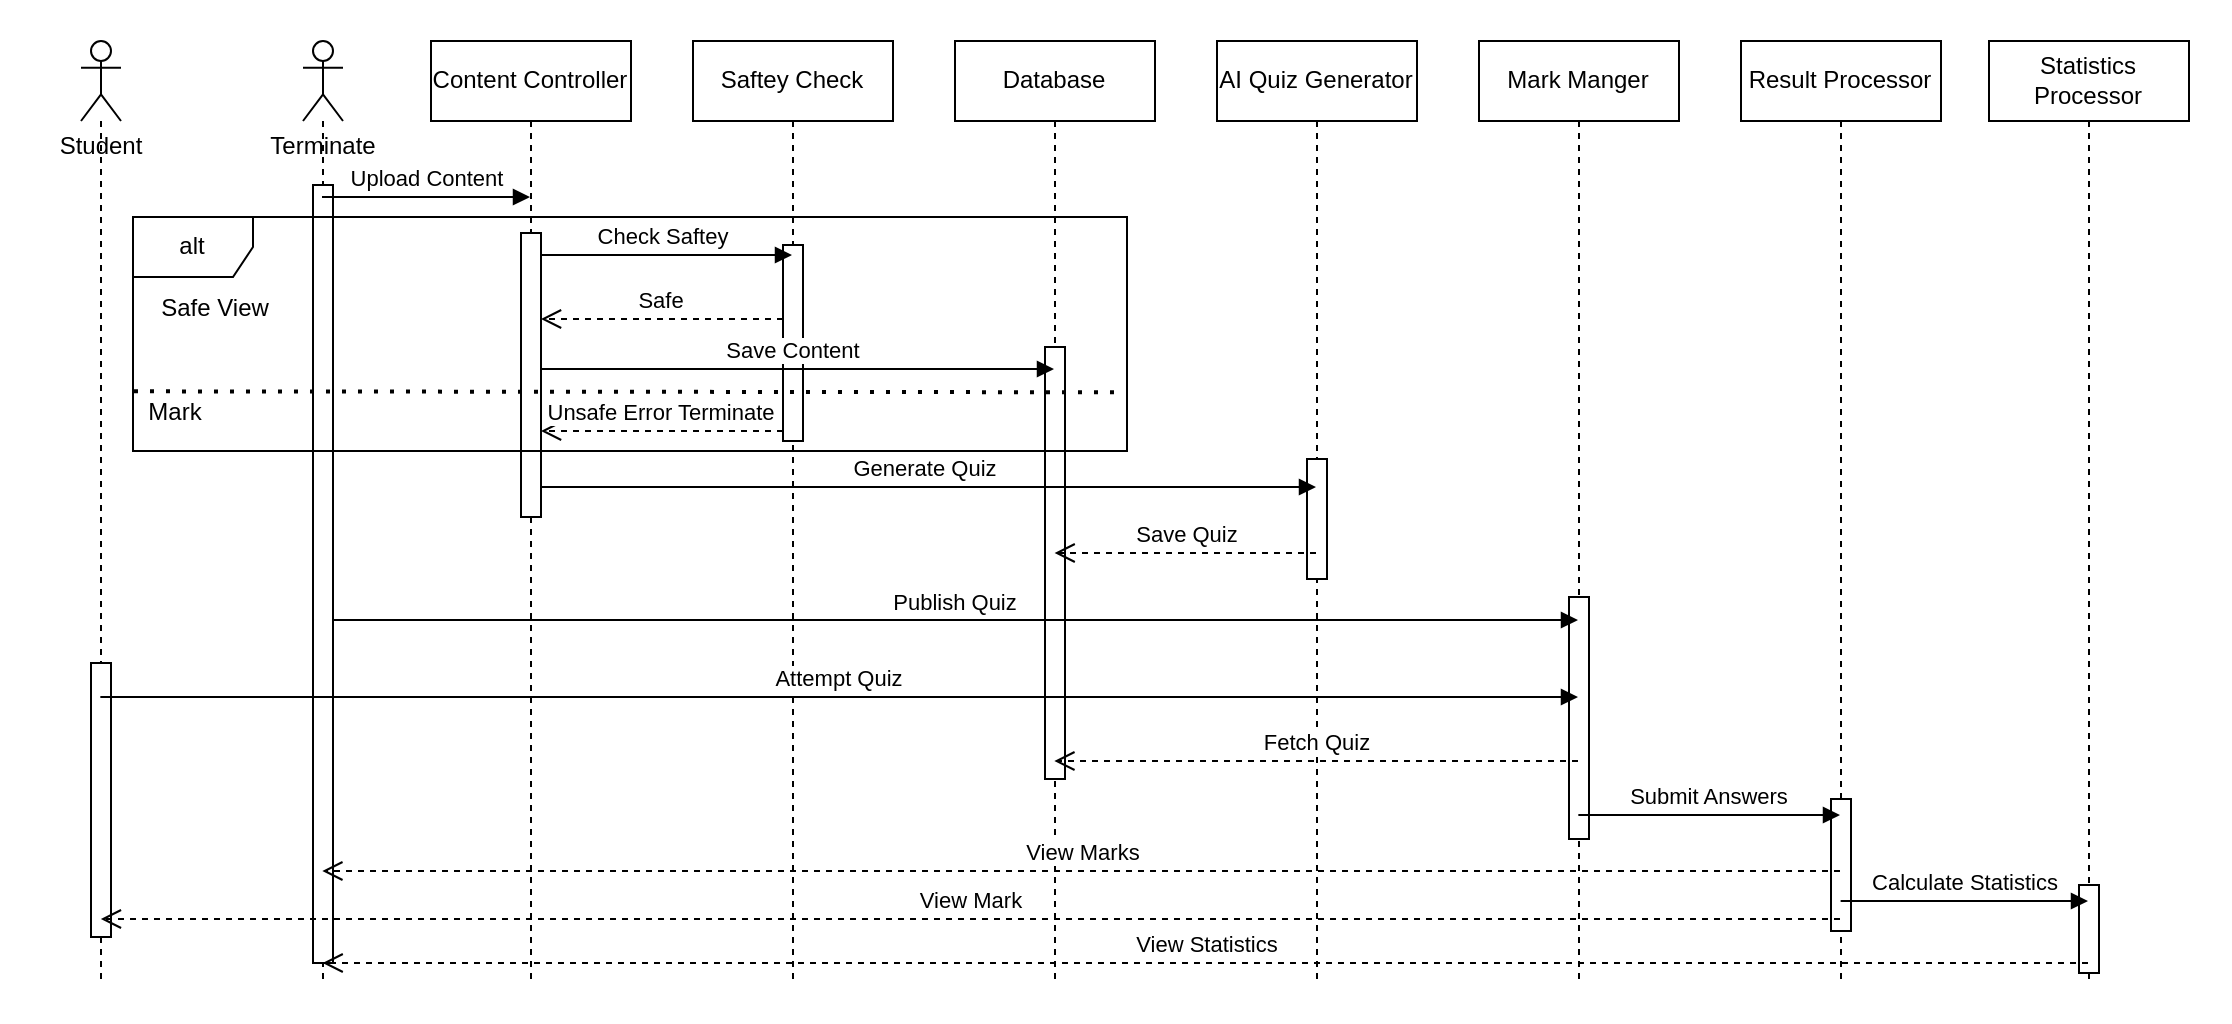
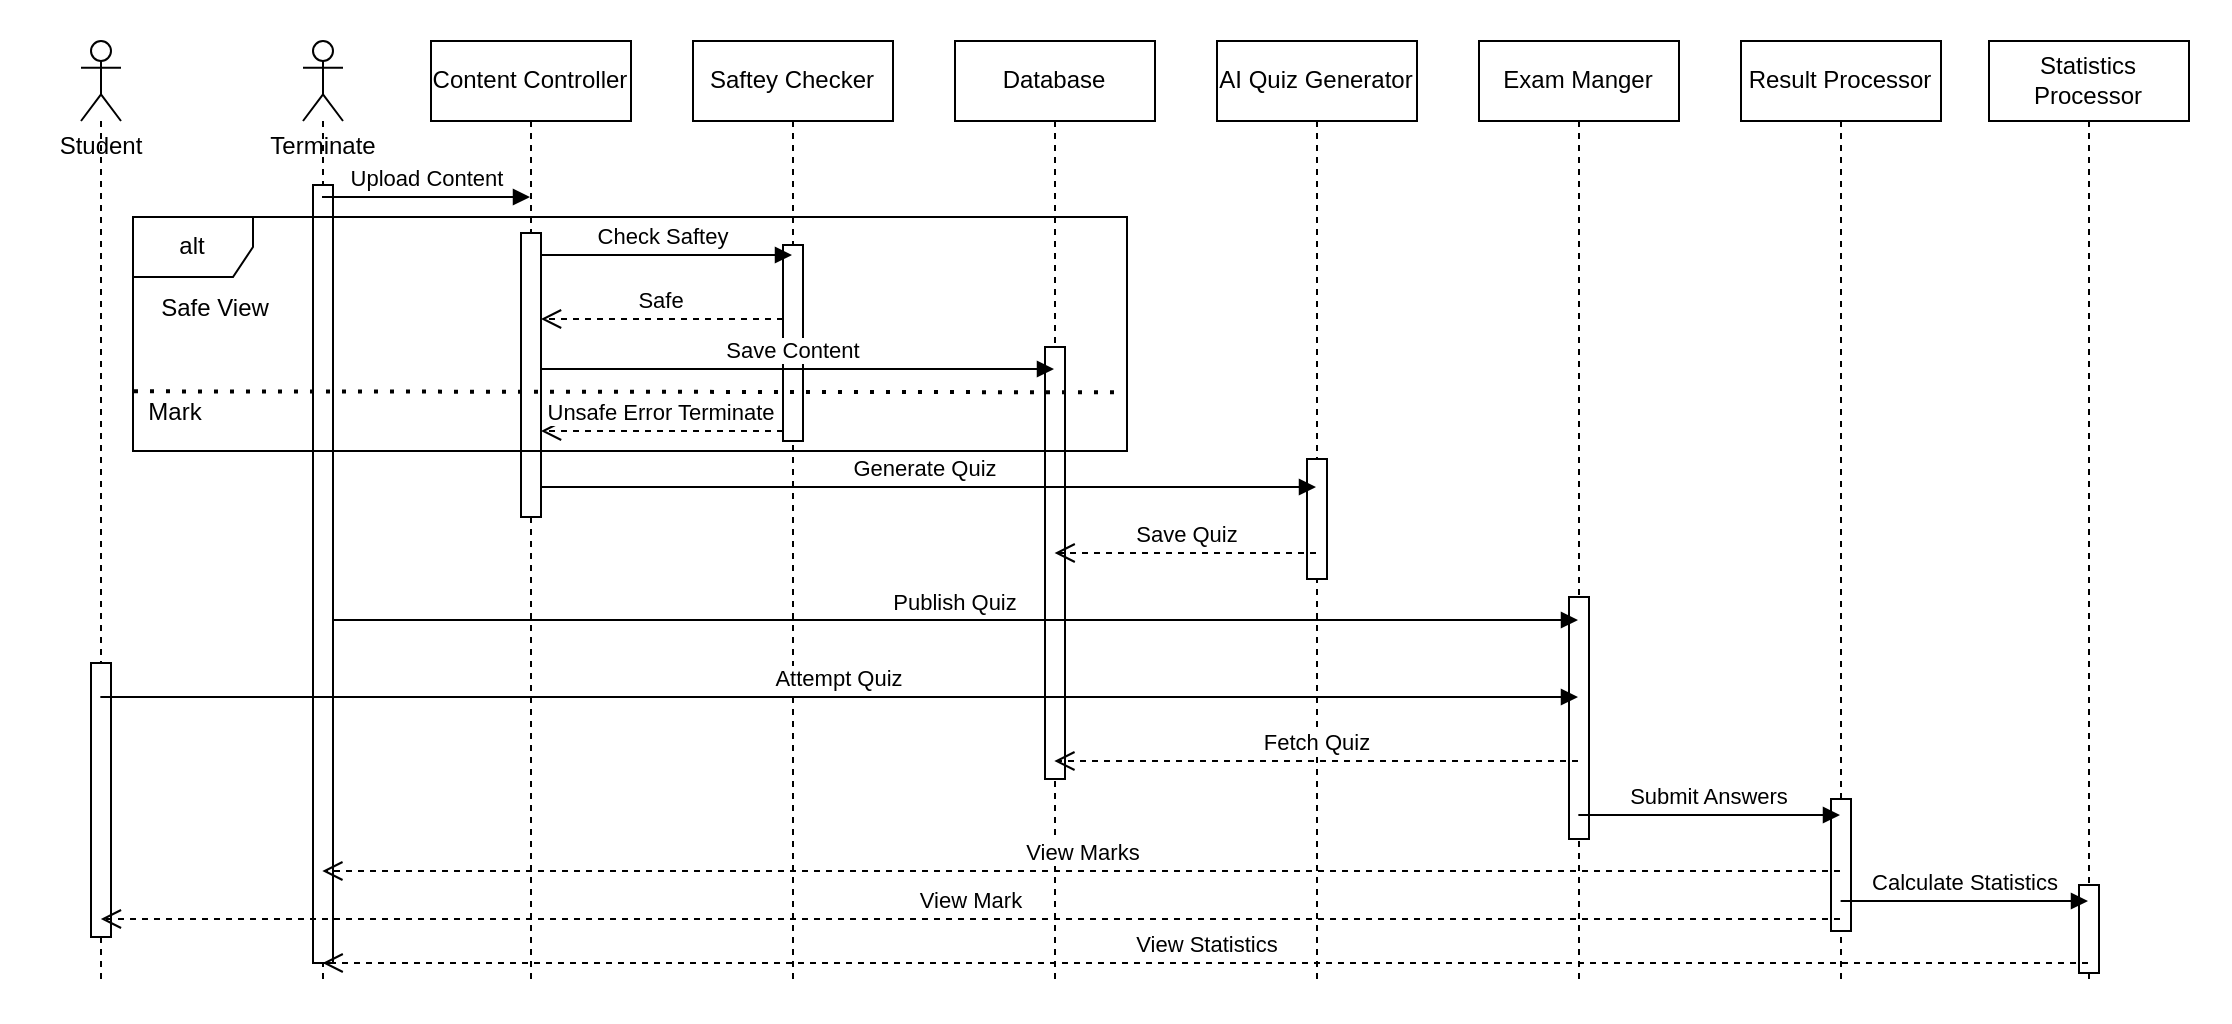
(793, 81) -> (793, 81)
(1579, 81) -> (1579, 81)
